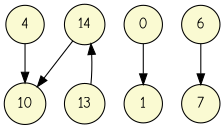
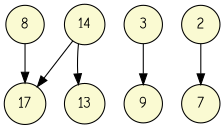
(25, 25) -> (25, 25)
(143, 25) -> (143, 25)
(201, 25) -> (201, 25)
(92, 70) -> (78, 59)
(25, 104) -> (25, 104)
(143, 104) -> (143, 104)
